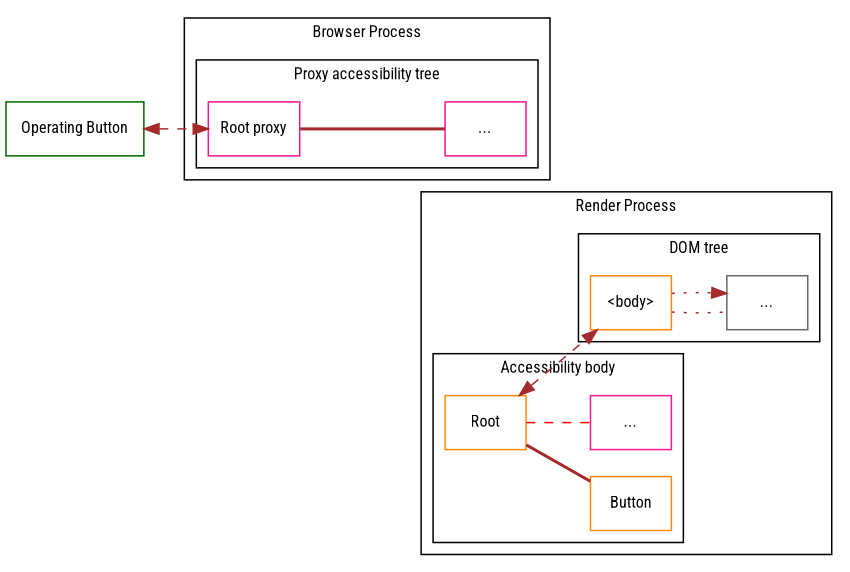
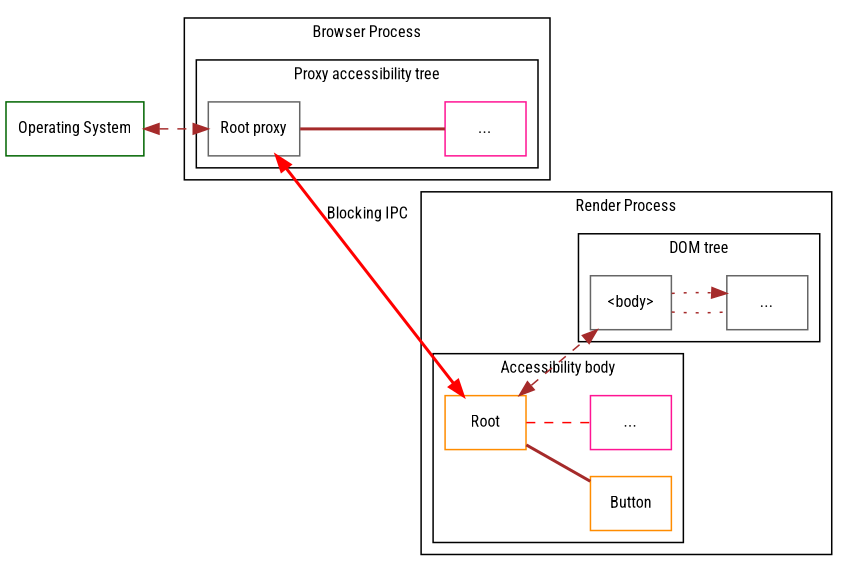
(75, 129) -> (75, 129)
(254, 129) -> (254, 129)
none -> (370, 276)
(631, 303) -> (631, 303)
